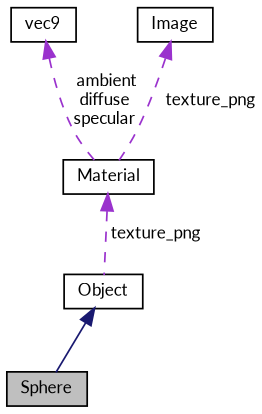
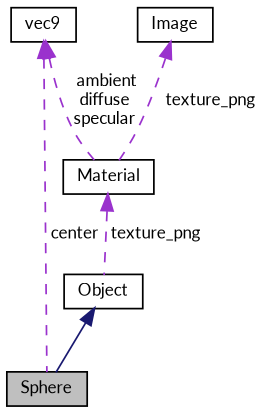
none -> (45, 215)
